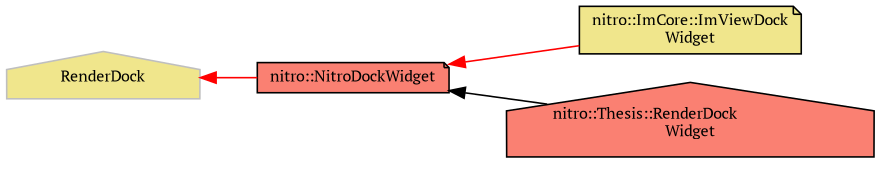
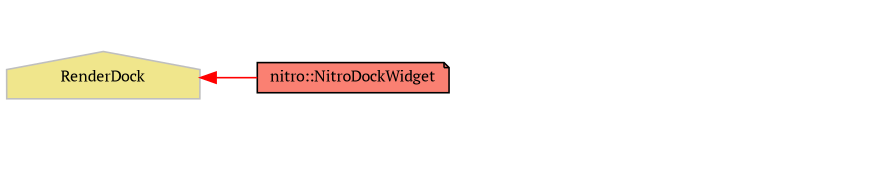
(690, 30) -> none
(690, 124) -> none
